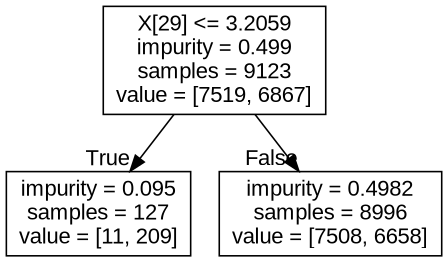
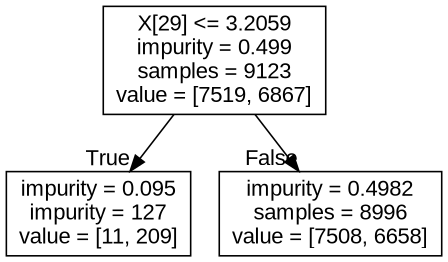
(99, 214) -> (99, 214)
